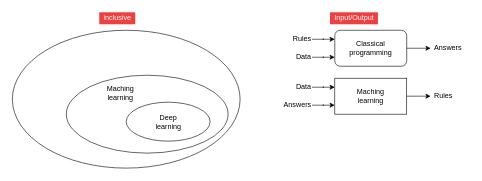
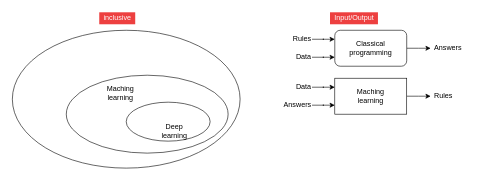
(168, 122) -> (174, 131)
